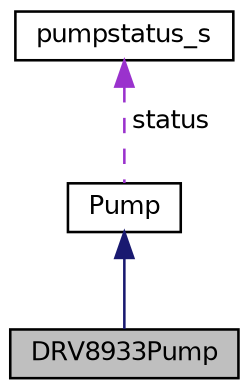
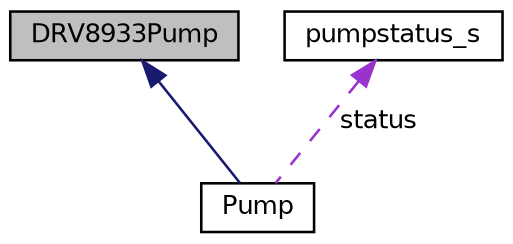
(124, 294) -> (199, 132)
